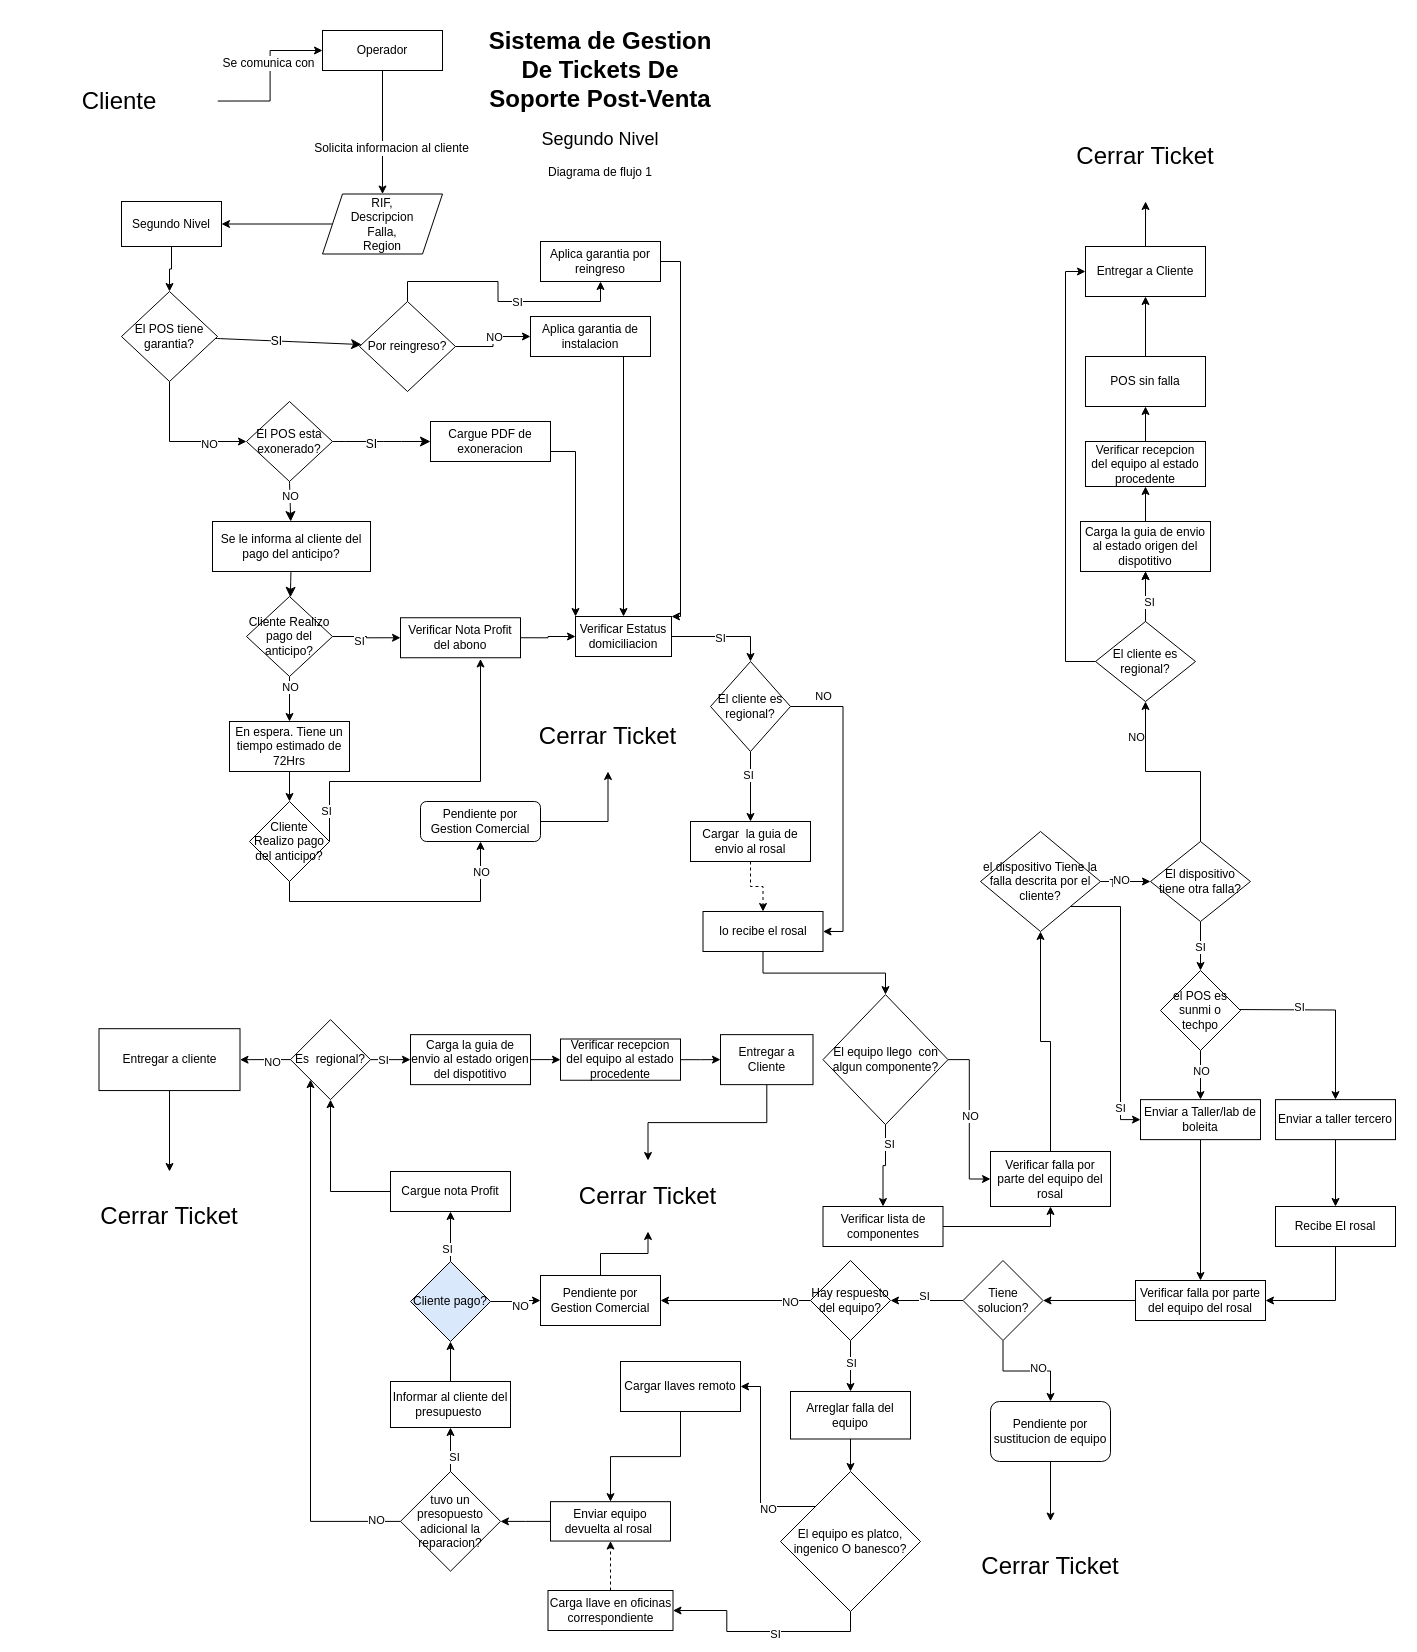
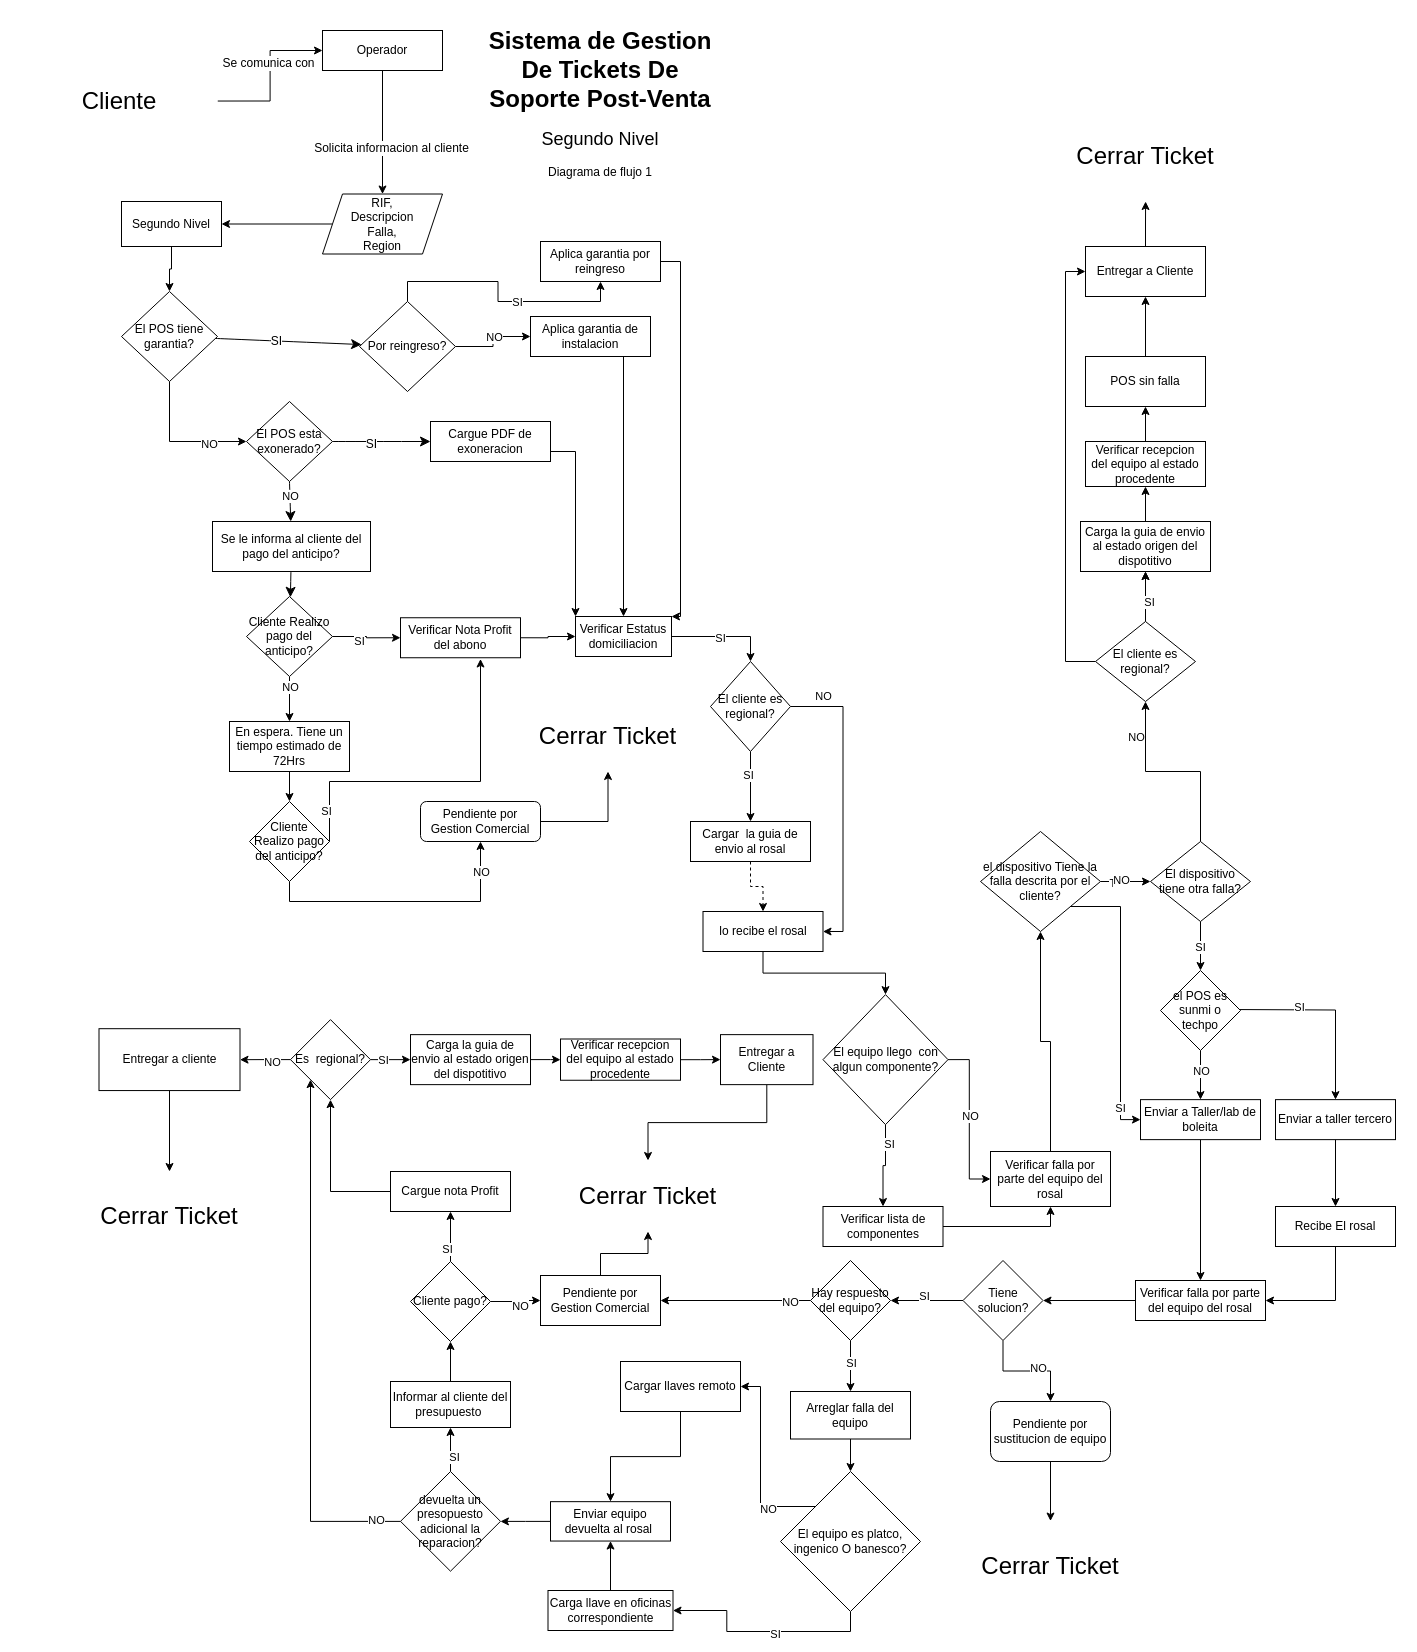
(451, 1302) -> (451, 1302)
(451, 1522) -> (451, 1522)
(611, 1568) -> (611, 1568)
